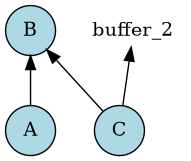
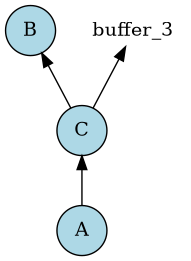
(133, 31) -> (133, 31)
(31, 87) -> (82, 187)
